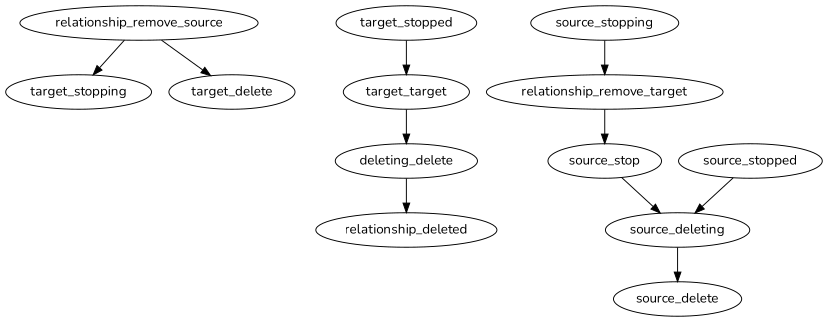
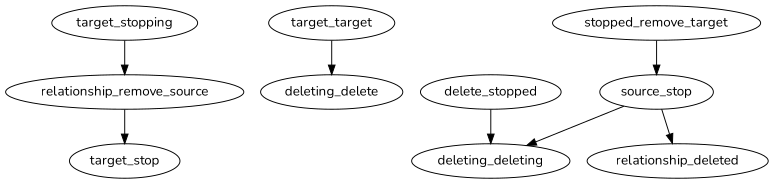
(406, 23) -> none
(605, 23) -> none
(112, 54) -> (125, 53)
(232, 92) -> (125, 161)
(605, 92) -> (657, 23)
(750, 161) -> (491, 92)
(406, 191) -> (666, 122)
(678, 230) -> (491, 161)
(678, 299) -> none
